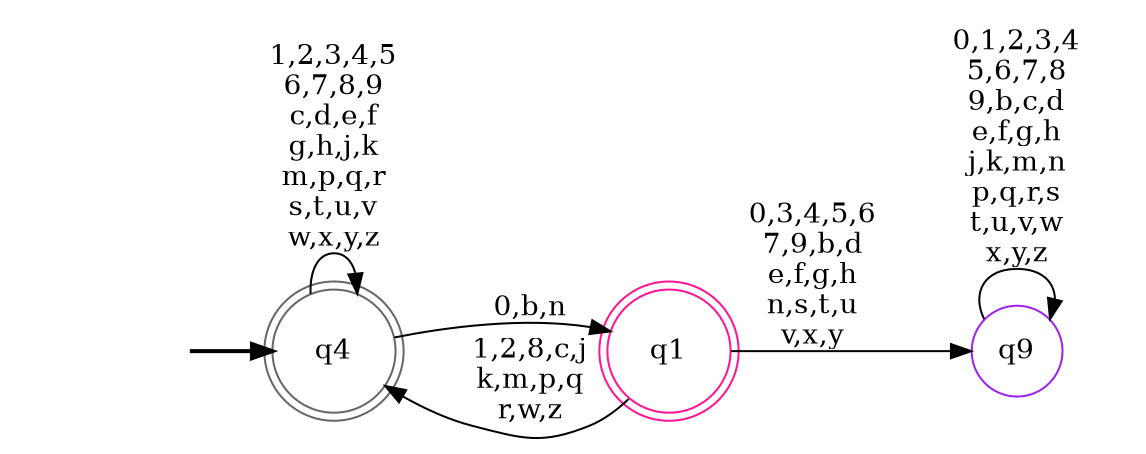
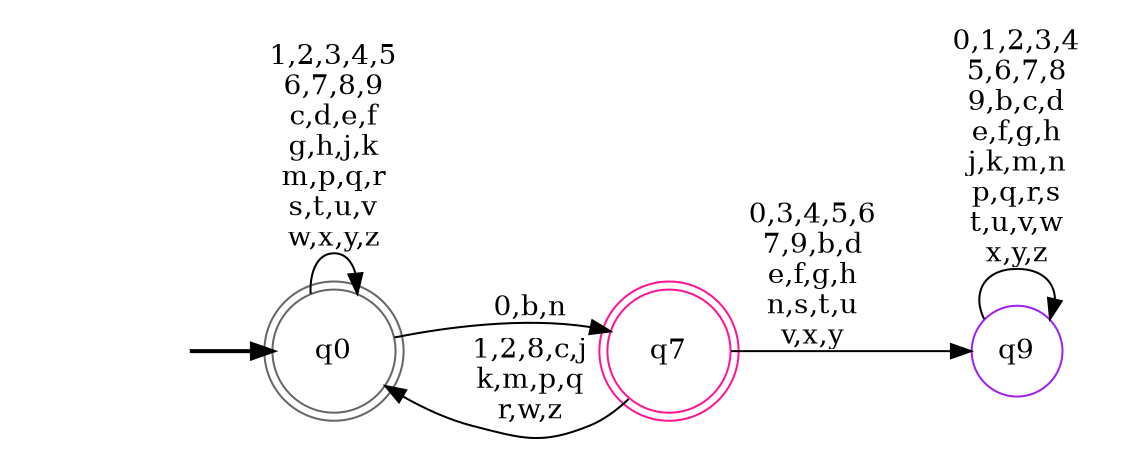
(334, 351) -> (334, 351)
(669, 351) -> (669, 351)
